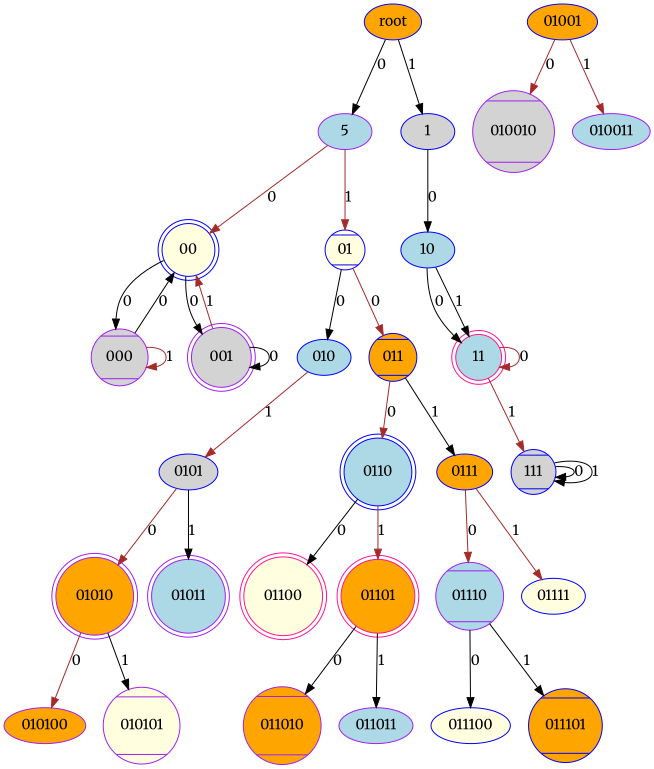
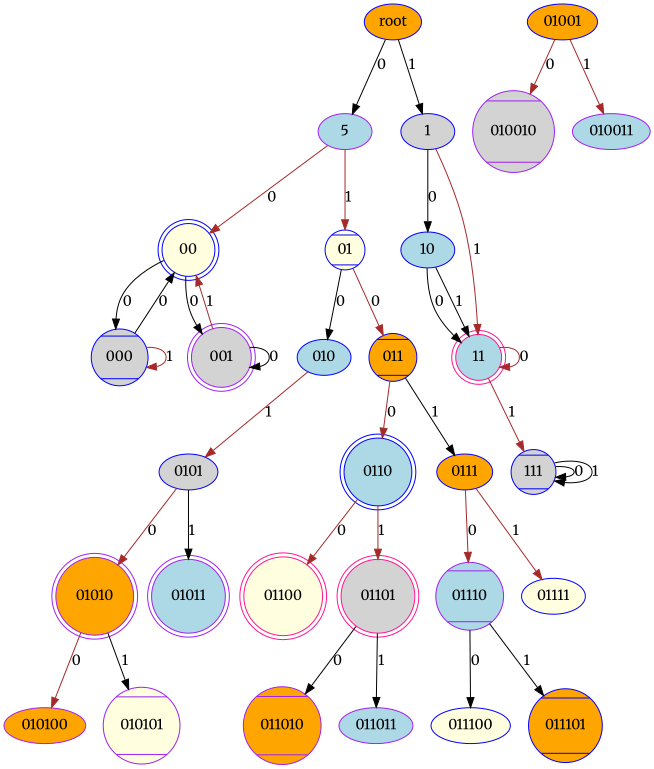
none -> (466, 234)
(120, 357) -> (120, 357)
(336, 528) -> (336, 528)
(378, 596) -> (378, 596)
